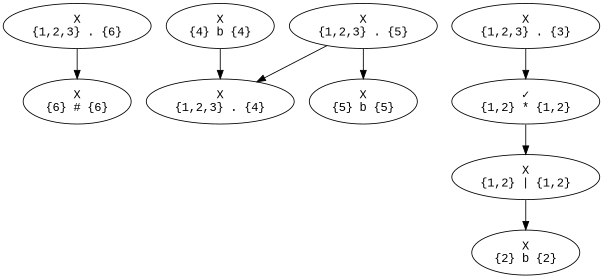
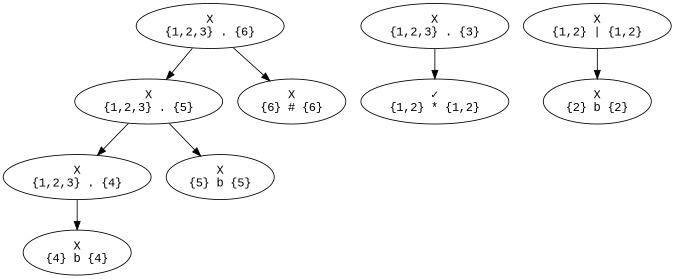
none -> (182, 60)
(220, 60) -> (77, 211)
(526, 135) -> none
